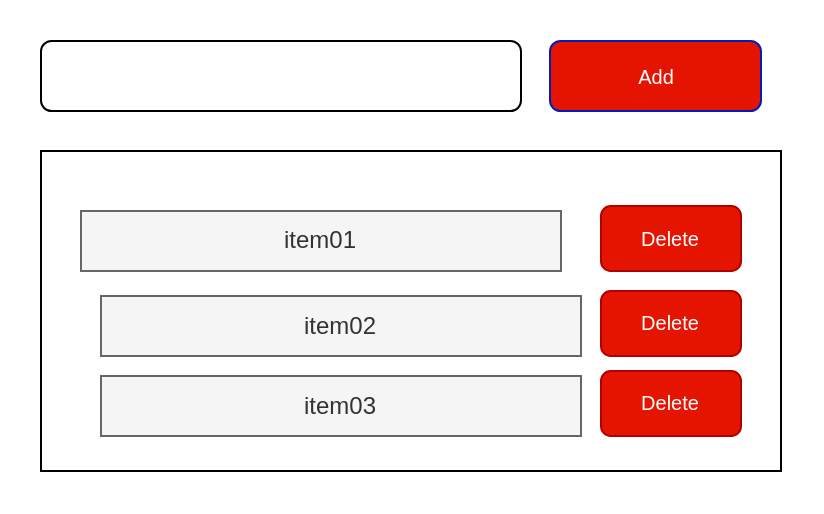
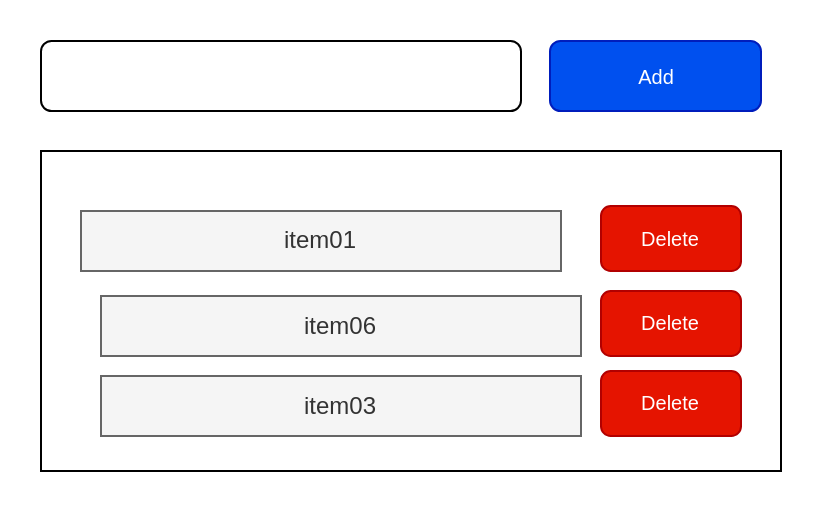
(656, 76) -> (656, 76)
(341, 327) -> (341, 327)
